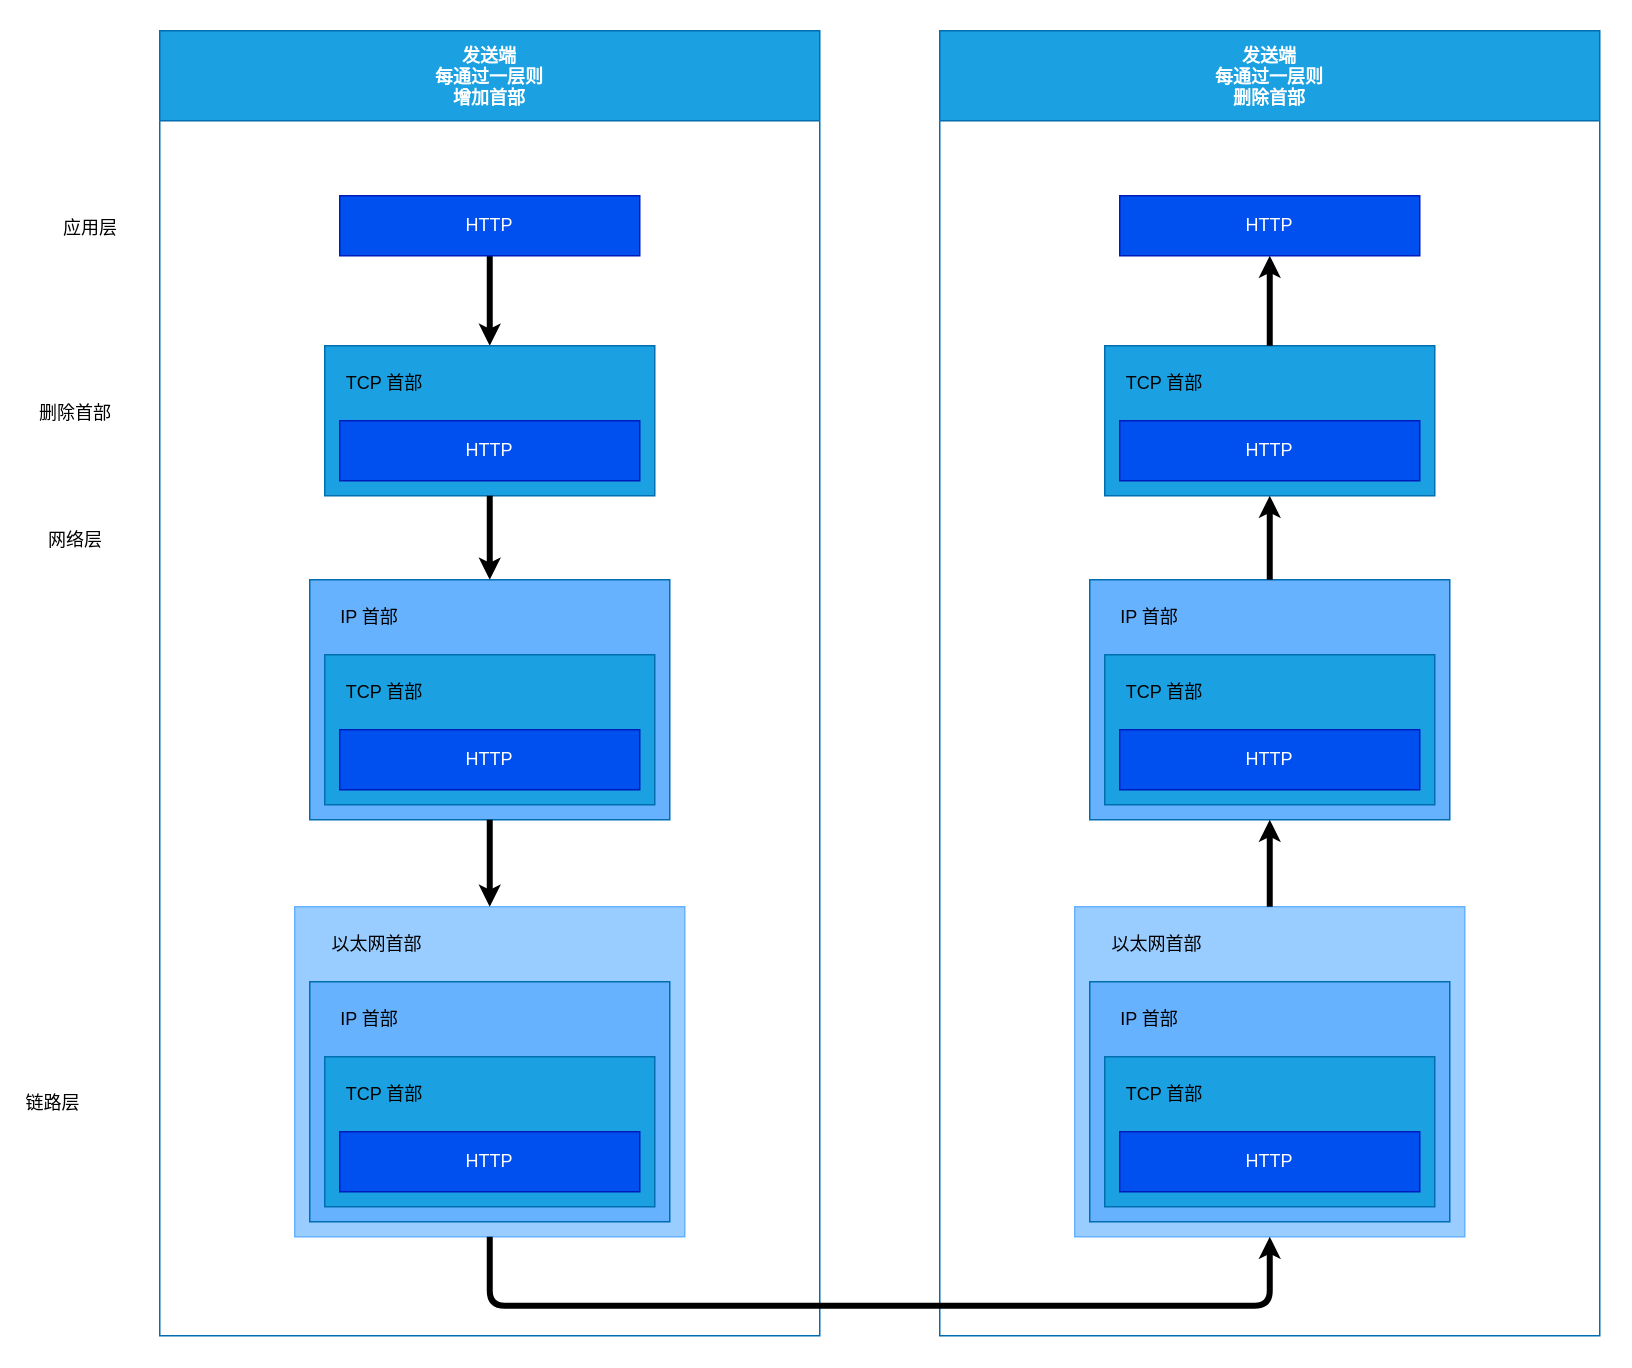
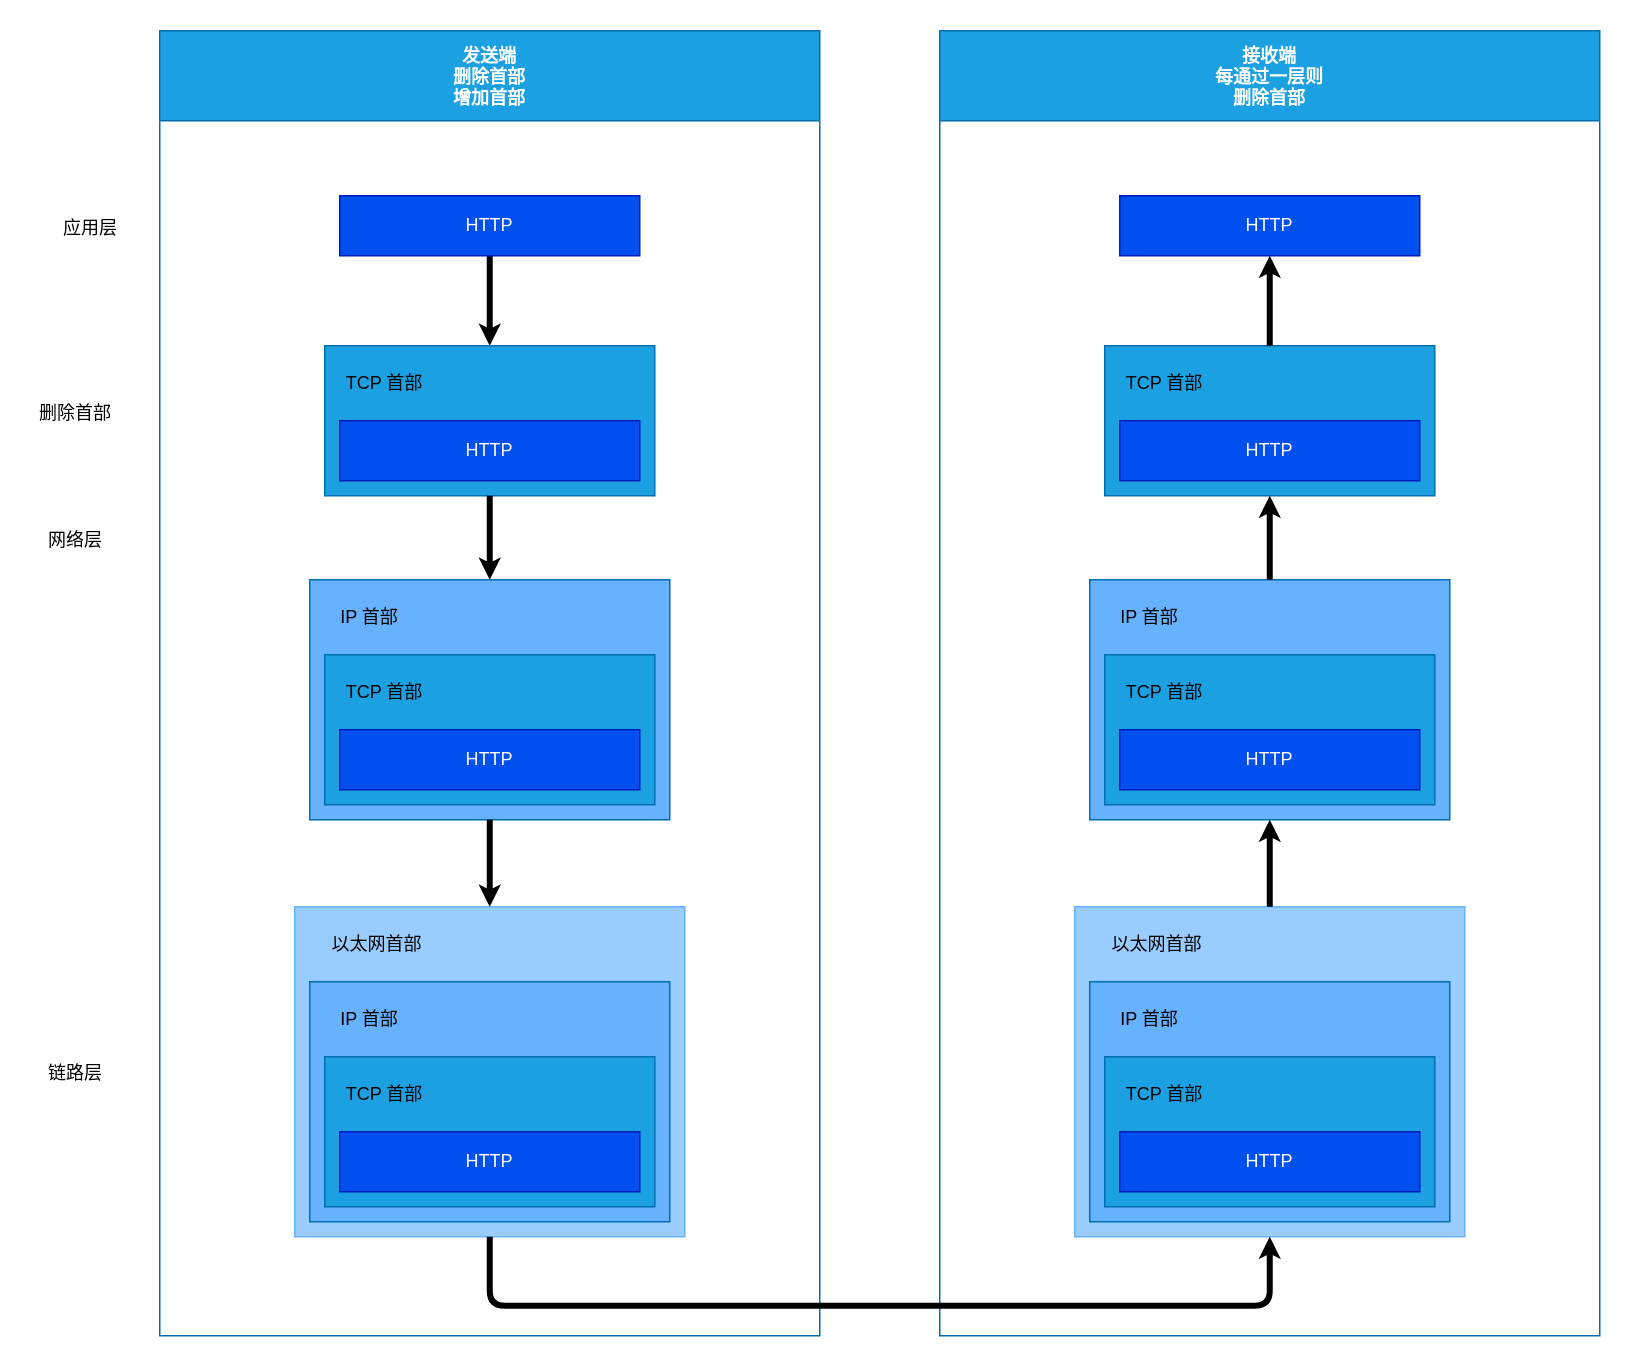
(489, 56) -> (489, 56)
(1269, 56) -> (1269, 56)
(53, 1103) -> (76, 1073)
